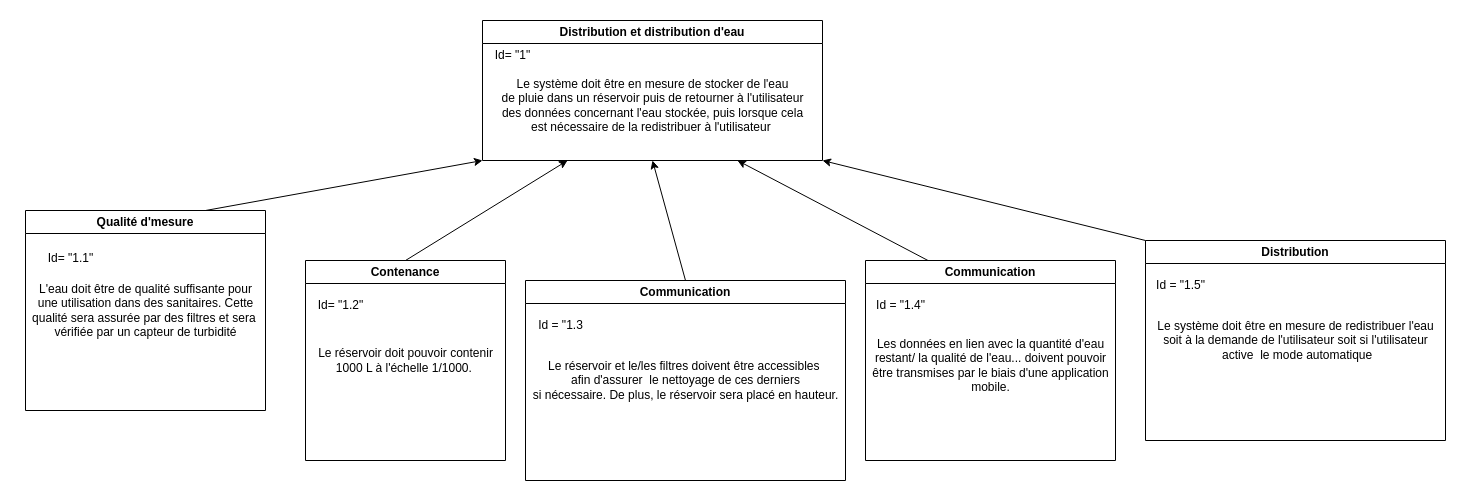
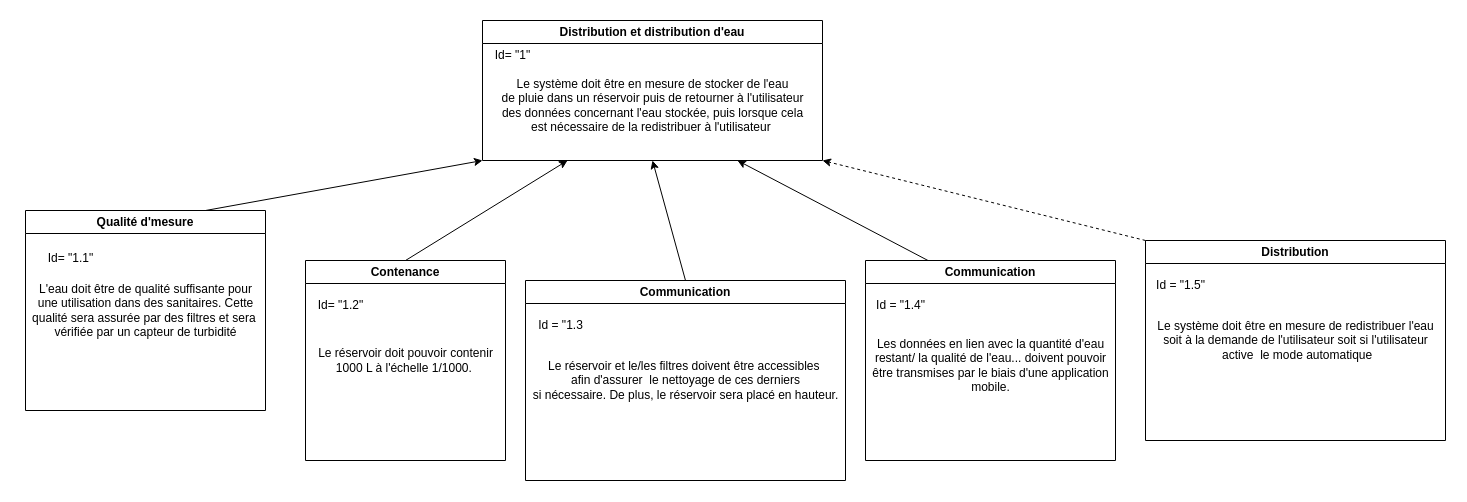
(986, 201) -> (986, 201)
